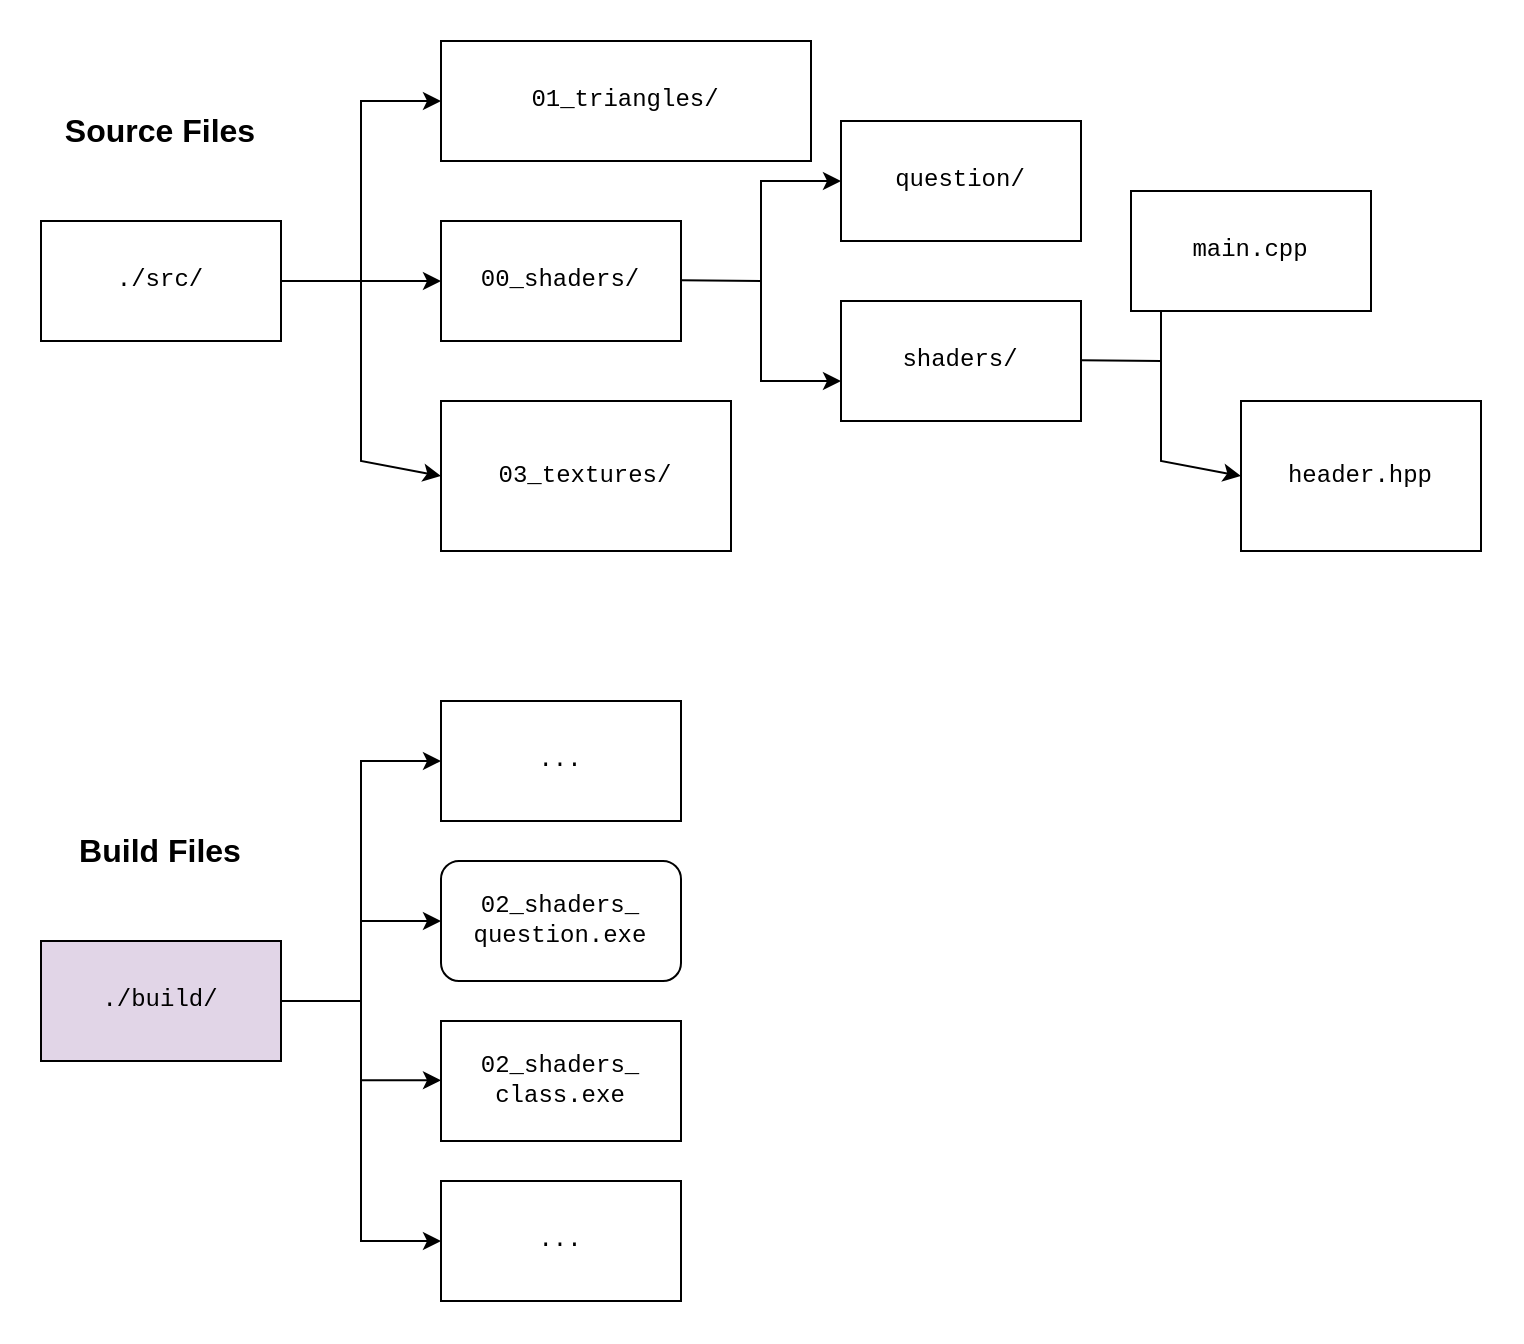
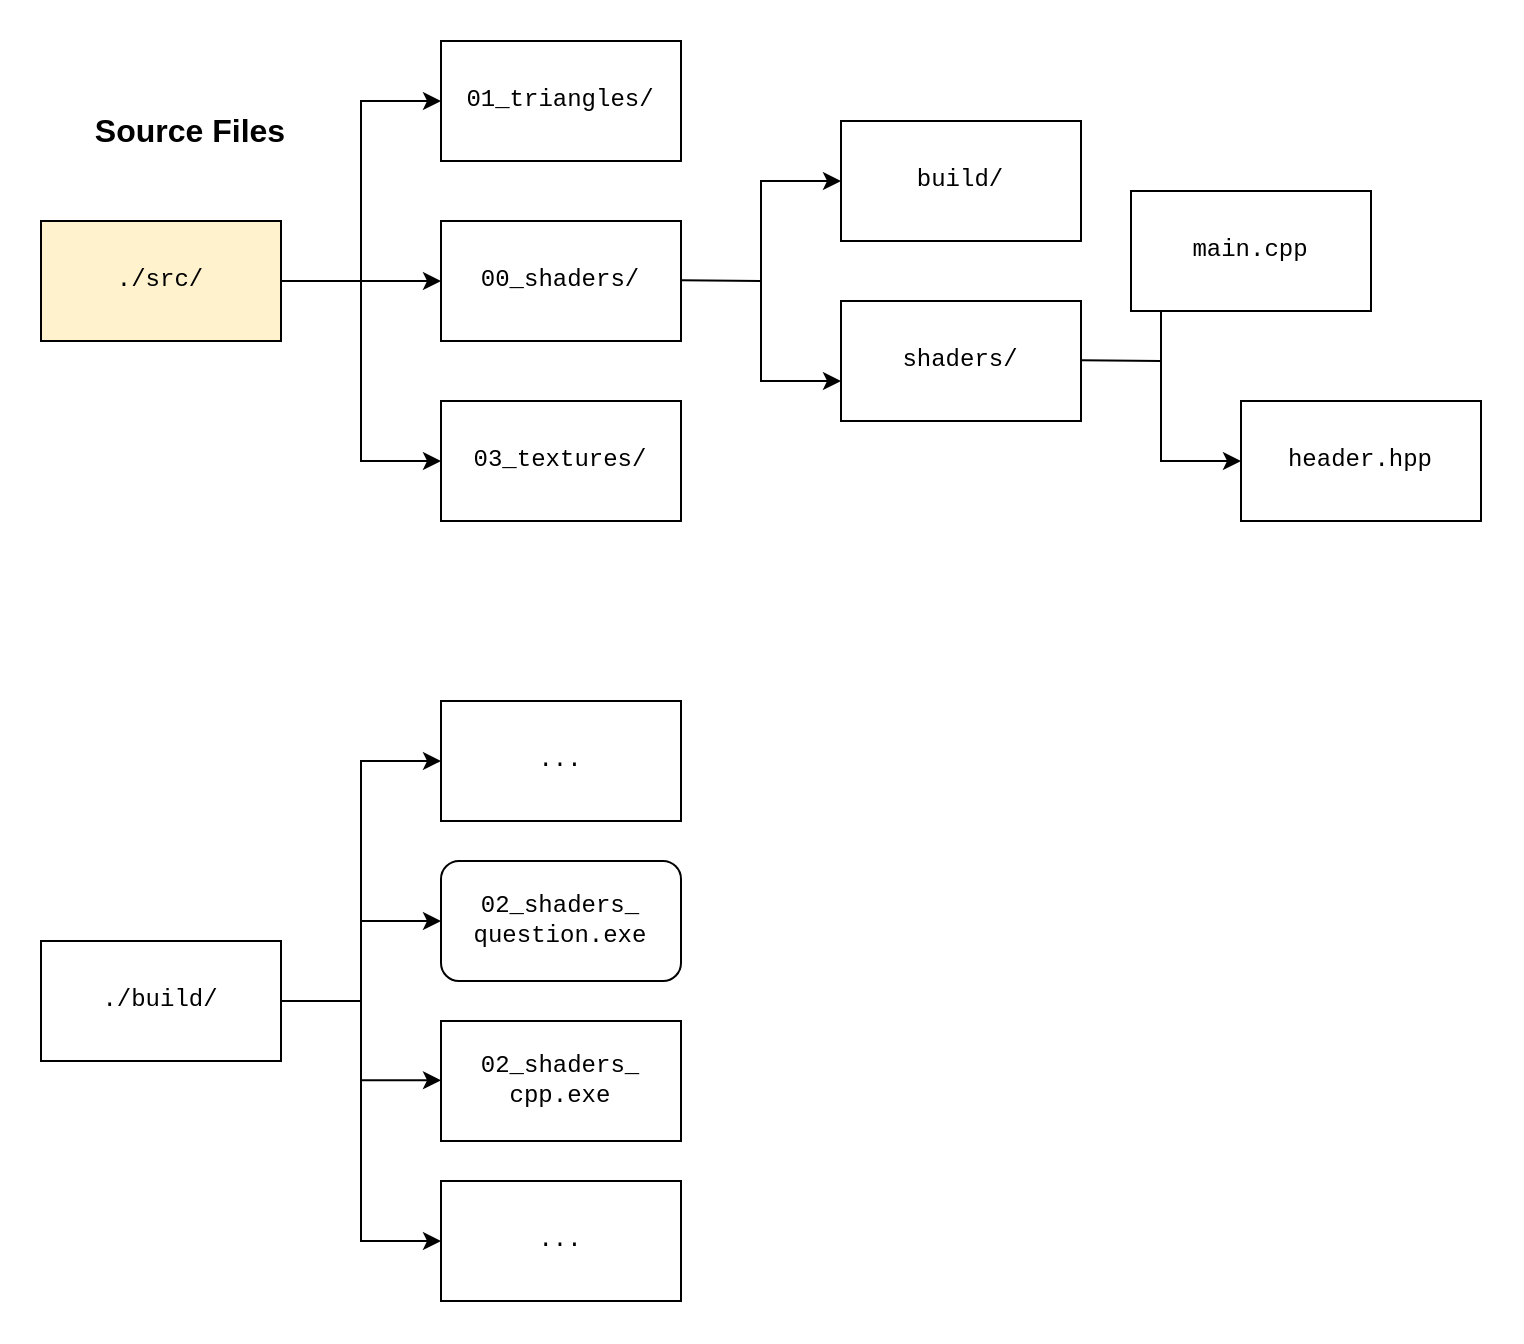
(626, 101) -> (561, 101)
(161, 131) -> (191, 131)
(961, 181) -> (961, 181)
(161, 281) -> (161, 281)
(586, 476) -> (561, 461)
(1361, 476) -> (1361, 461)
(161, 851) -> none
(161, 1001) -> (161, 1001)
(561, 1081) -> (561, 1081)
